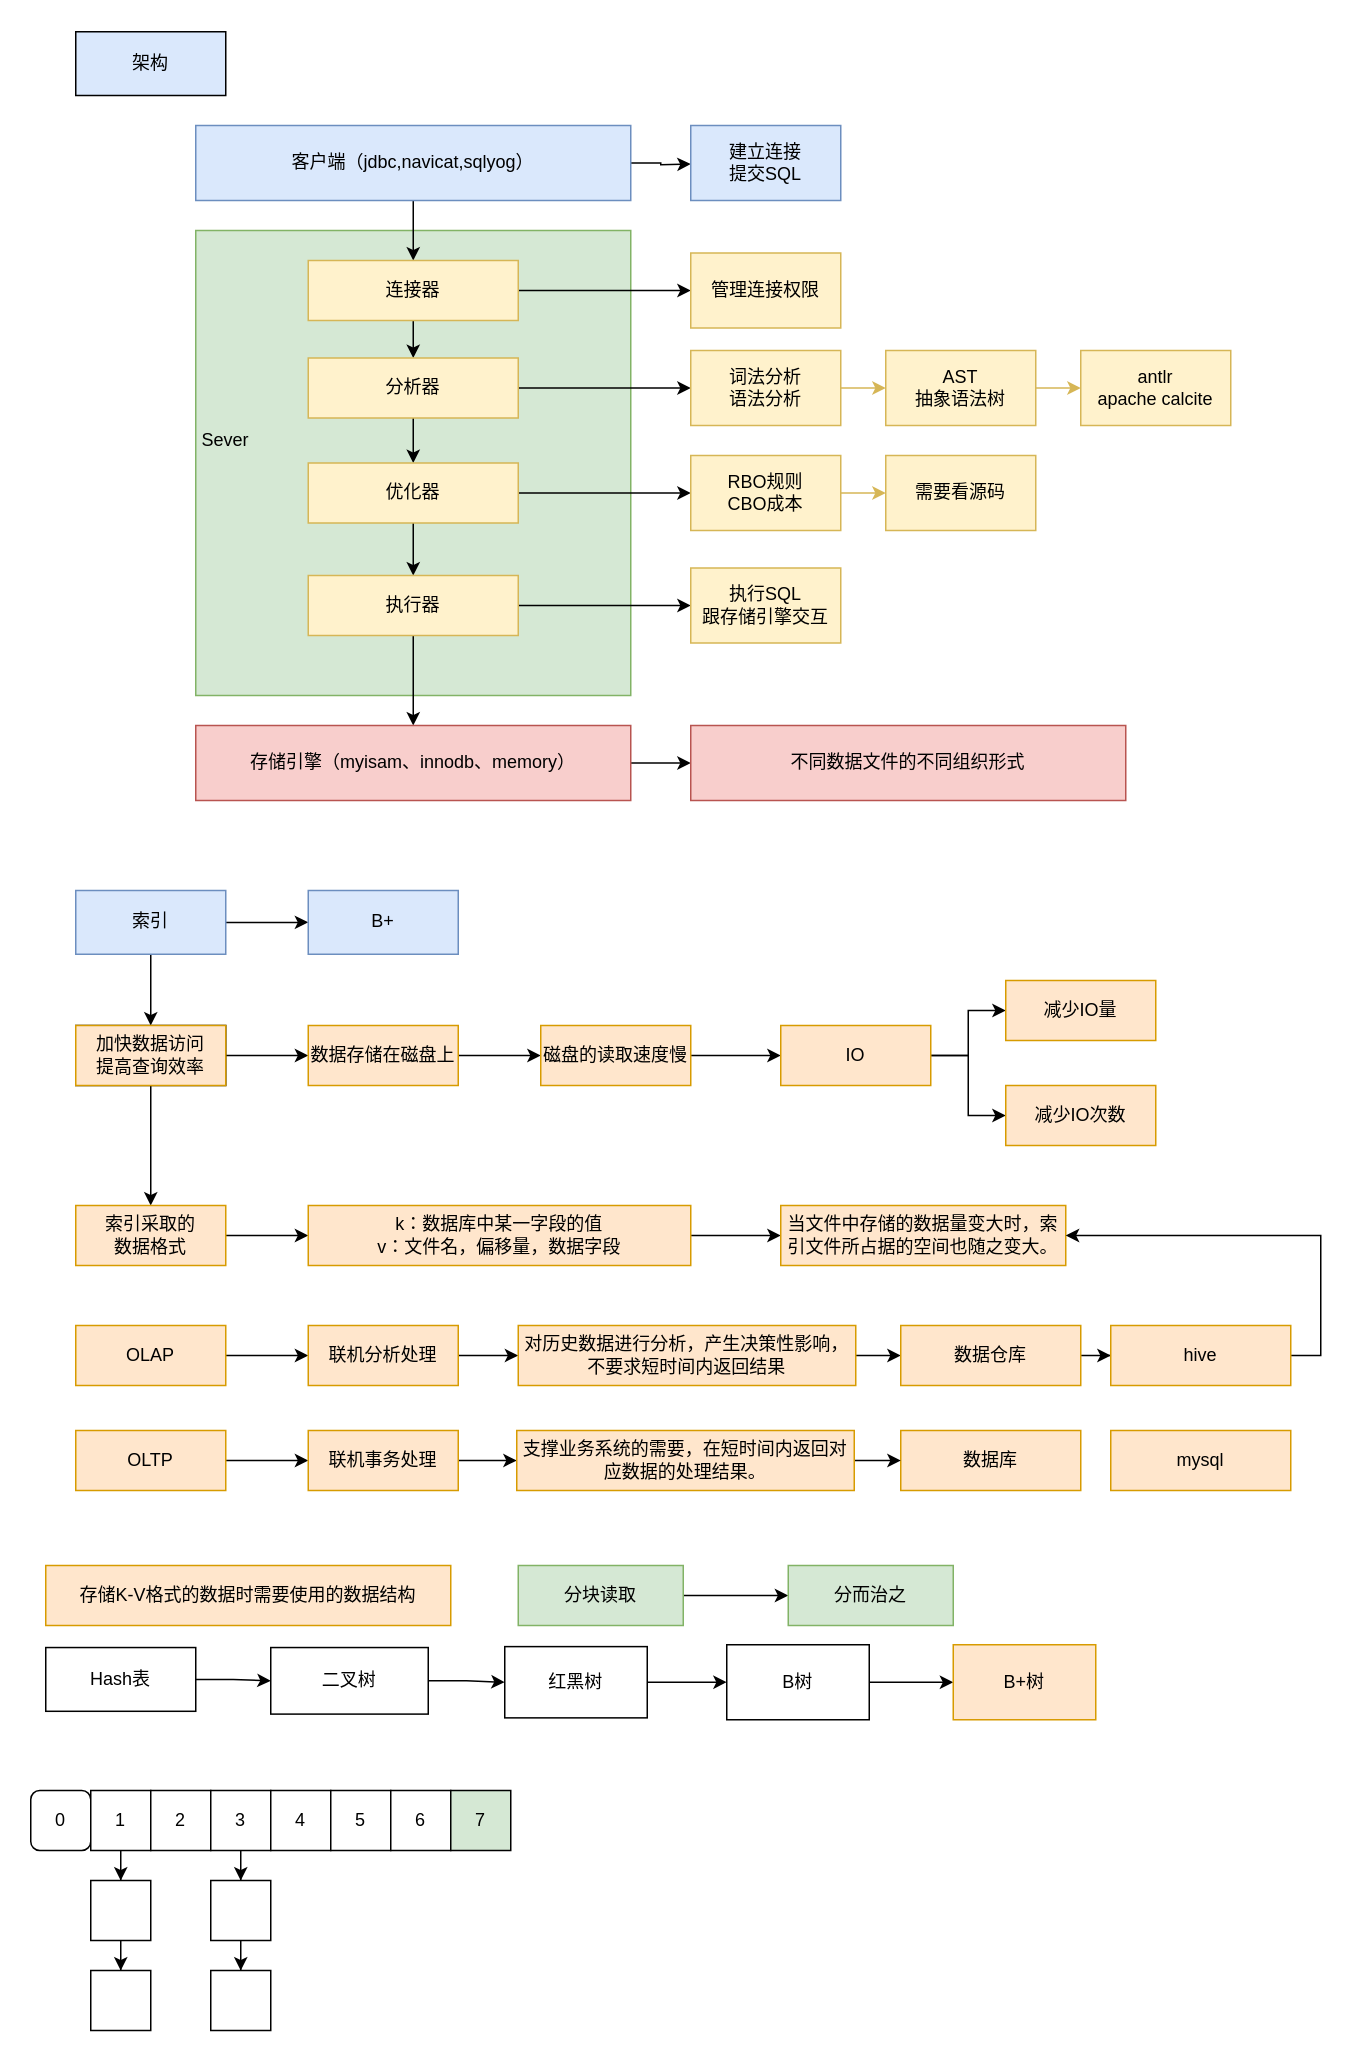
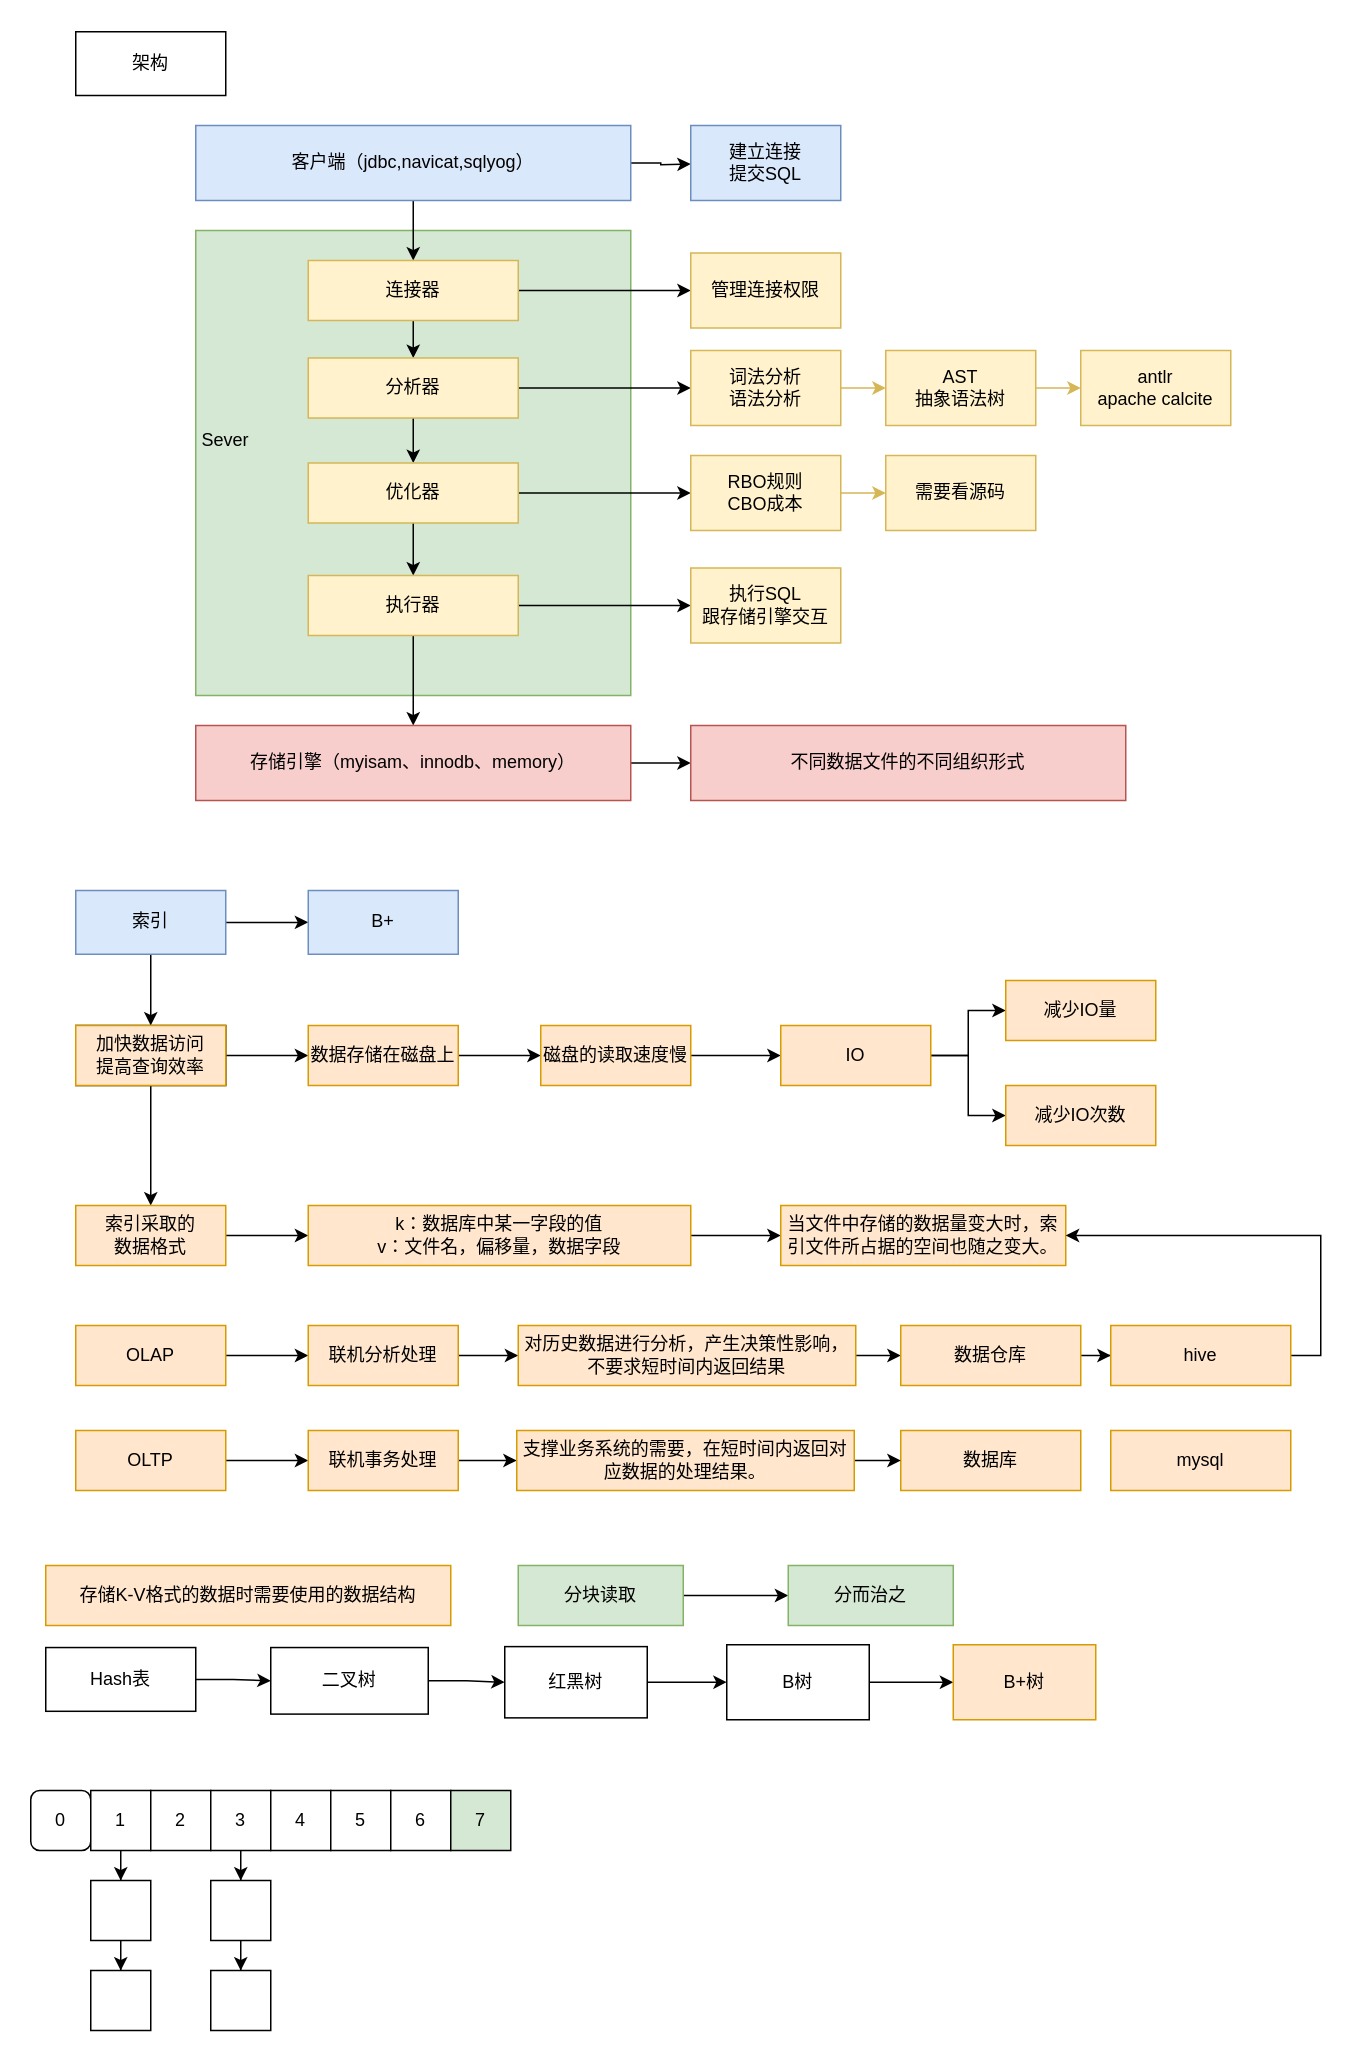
(151, 63) -> (151, 63)
